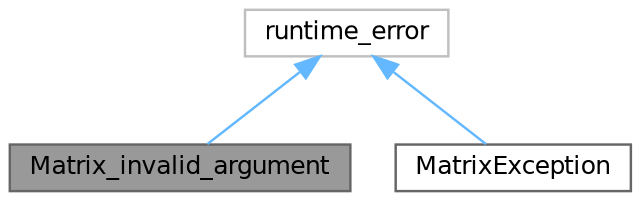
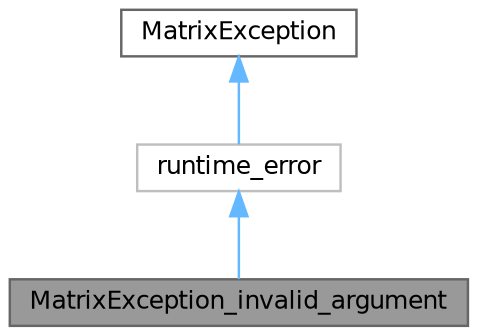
(440, 108) -> (239, 113)
(180, 168) -> (239, 303)
